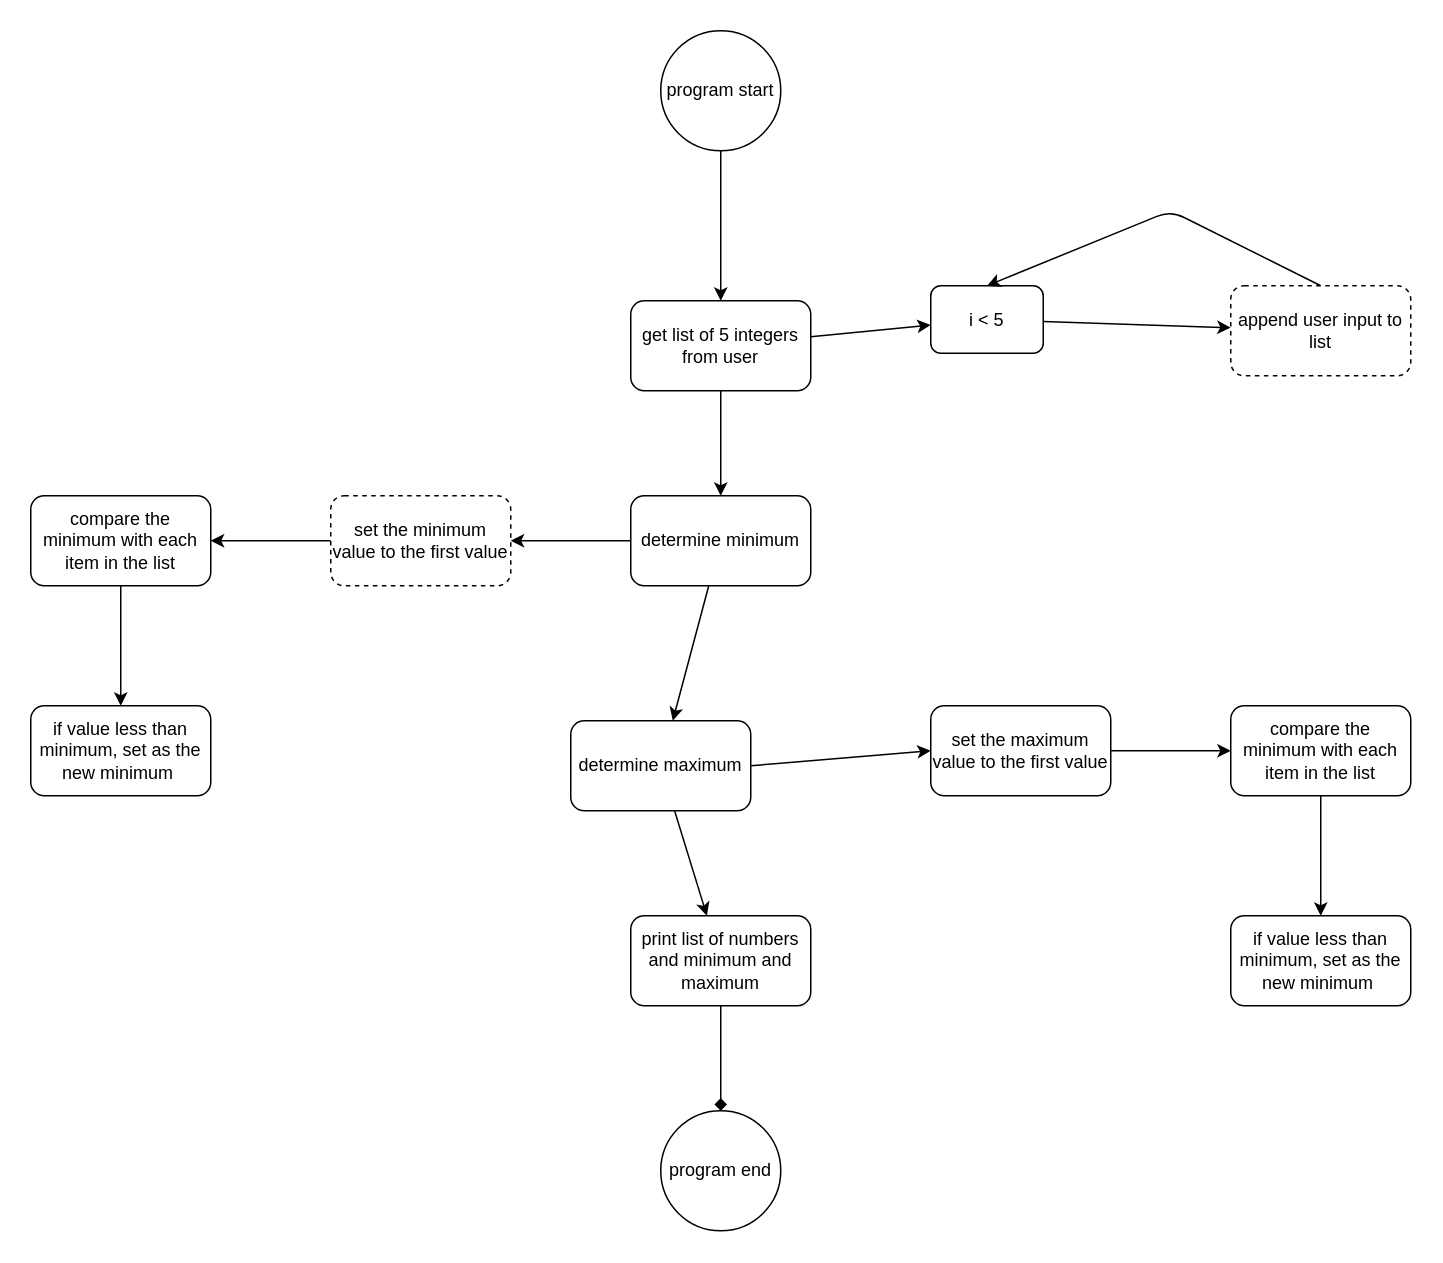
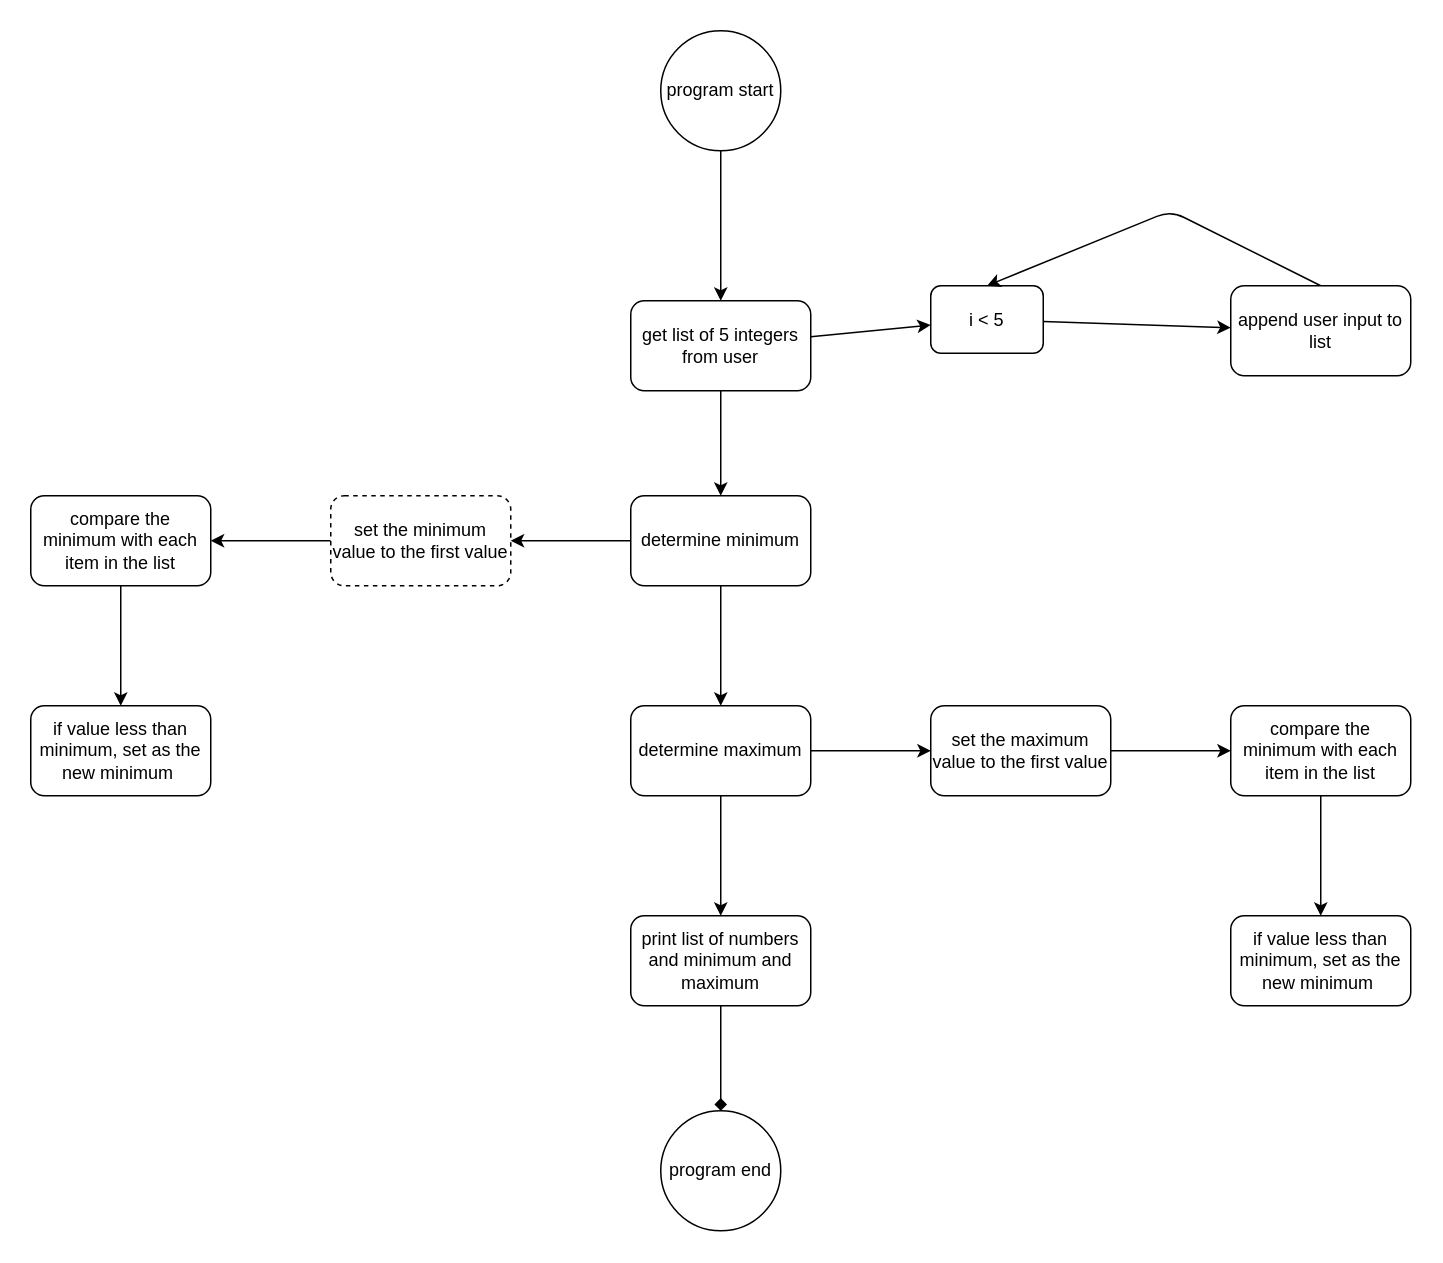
(1321, 331) -> (1321, 331)
(661, 766) -> (721, 751)
